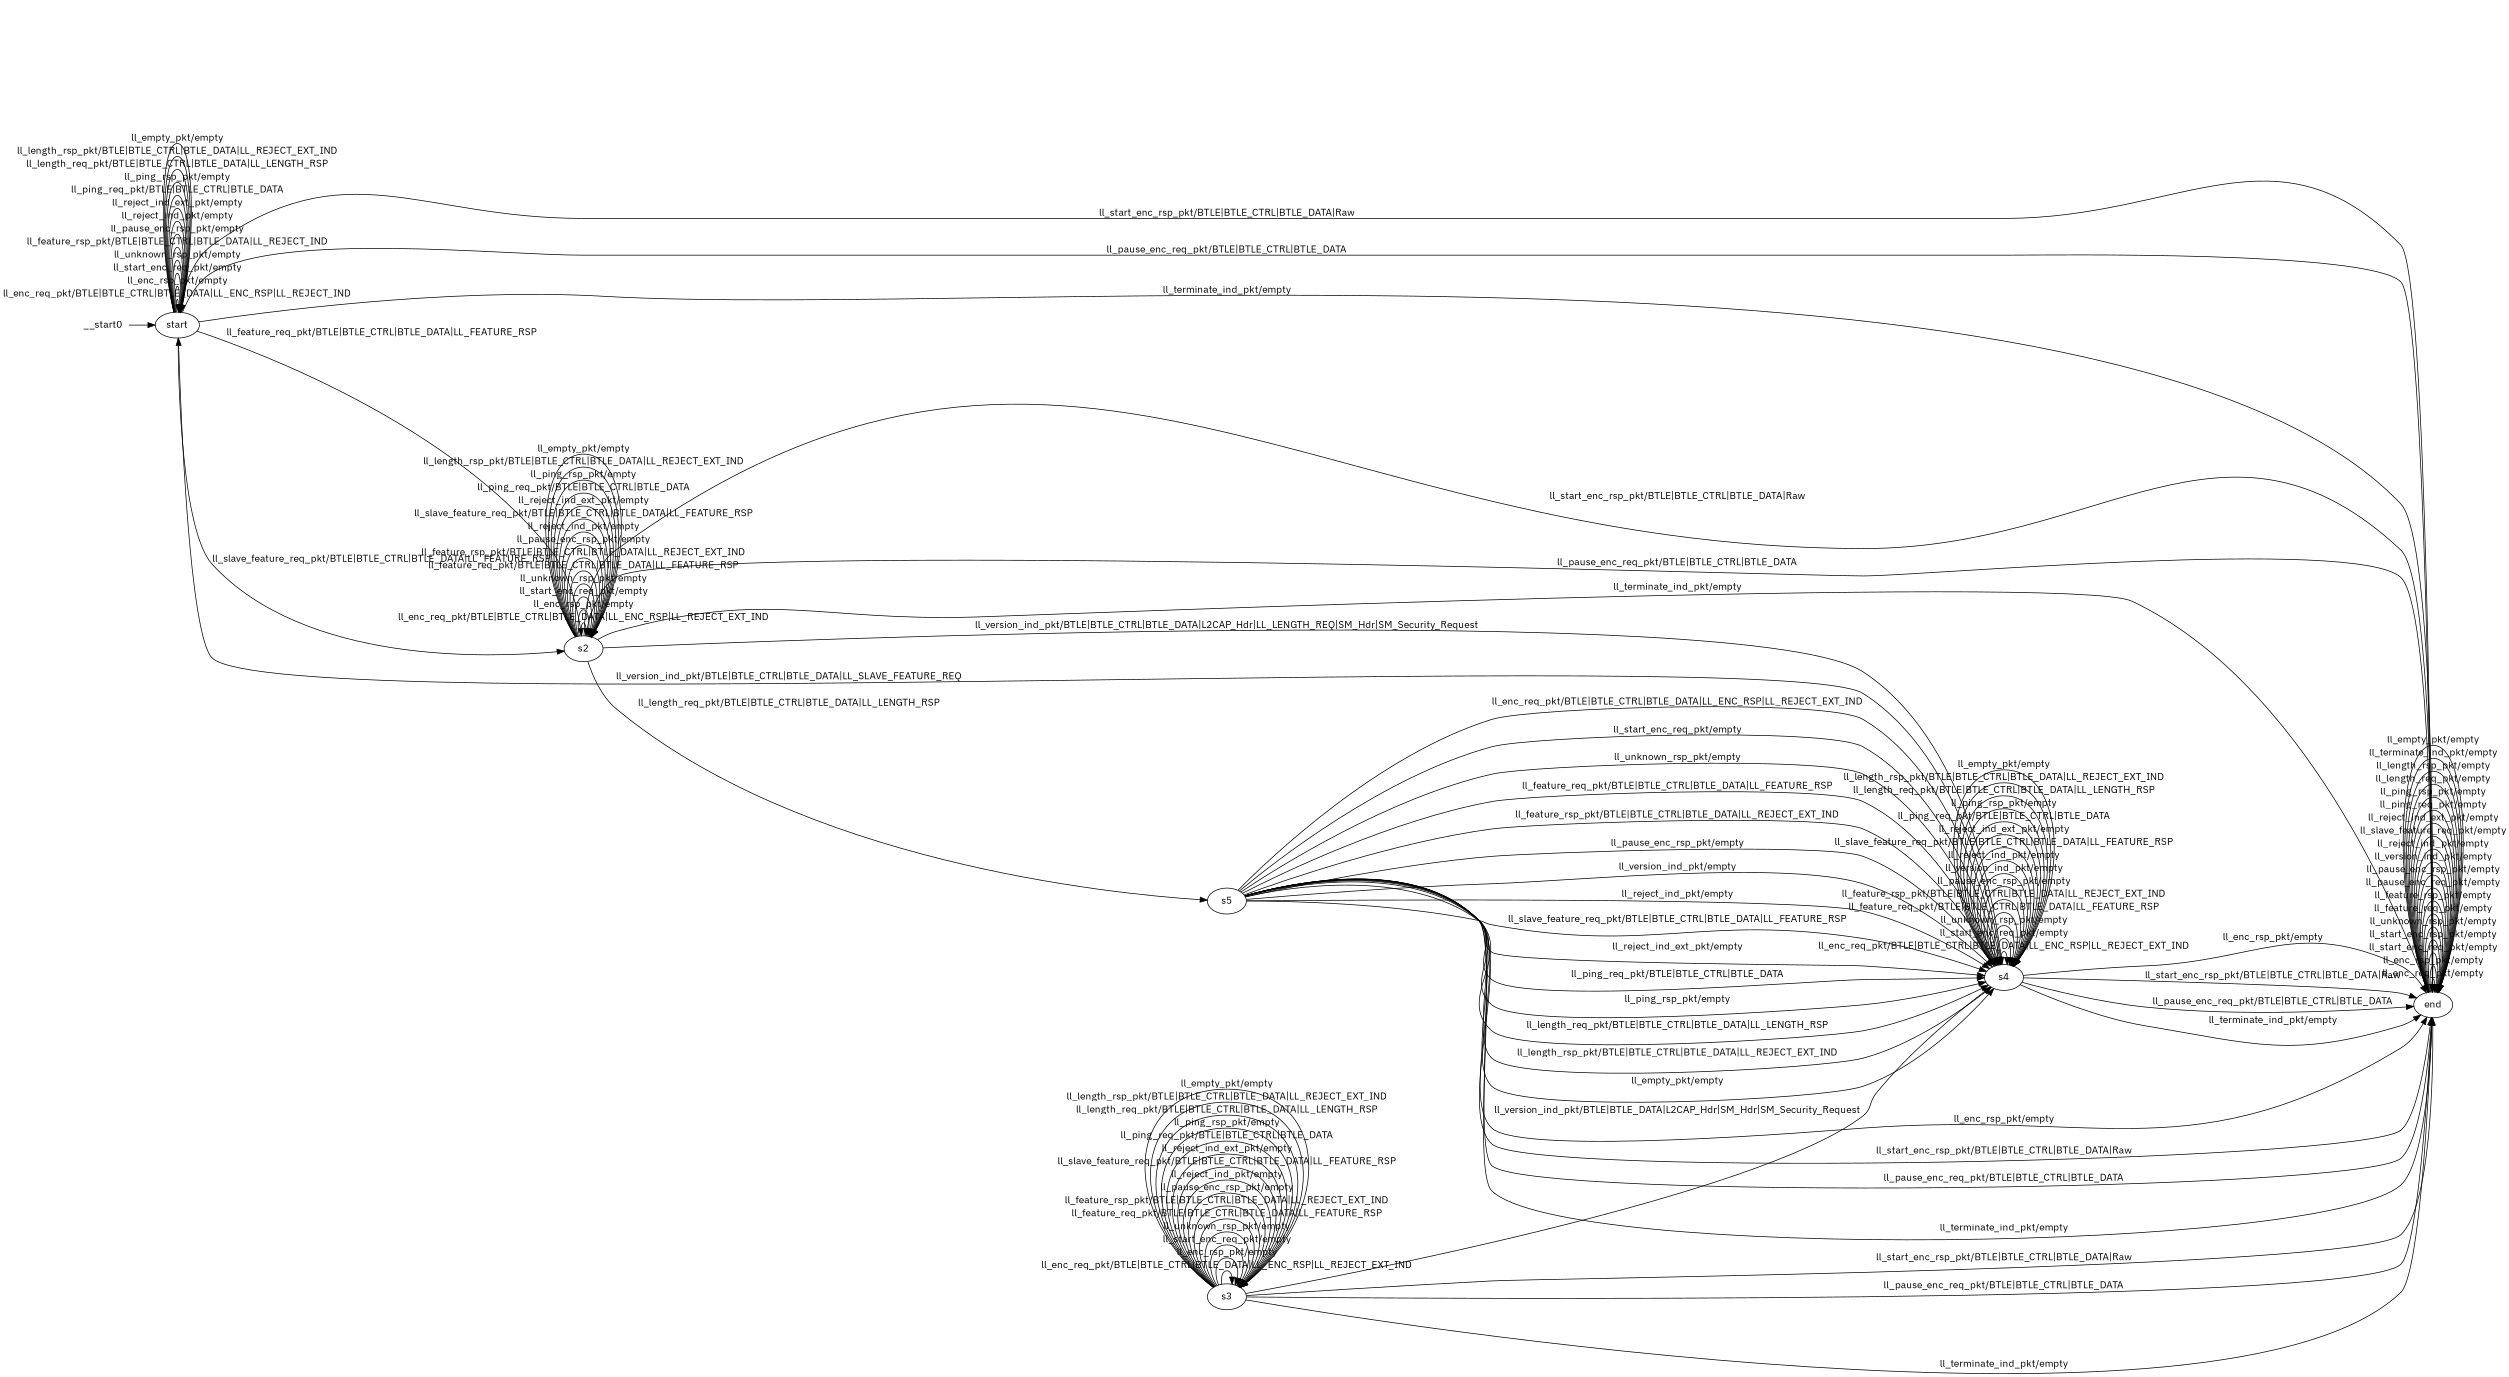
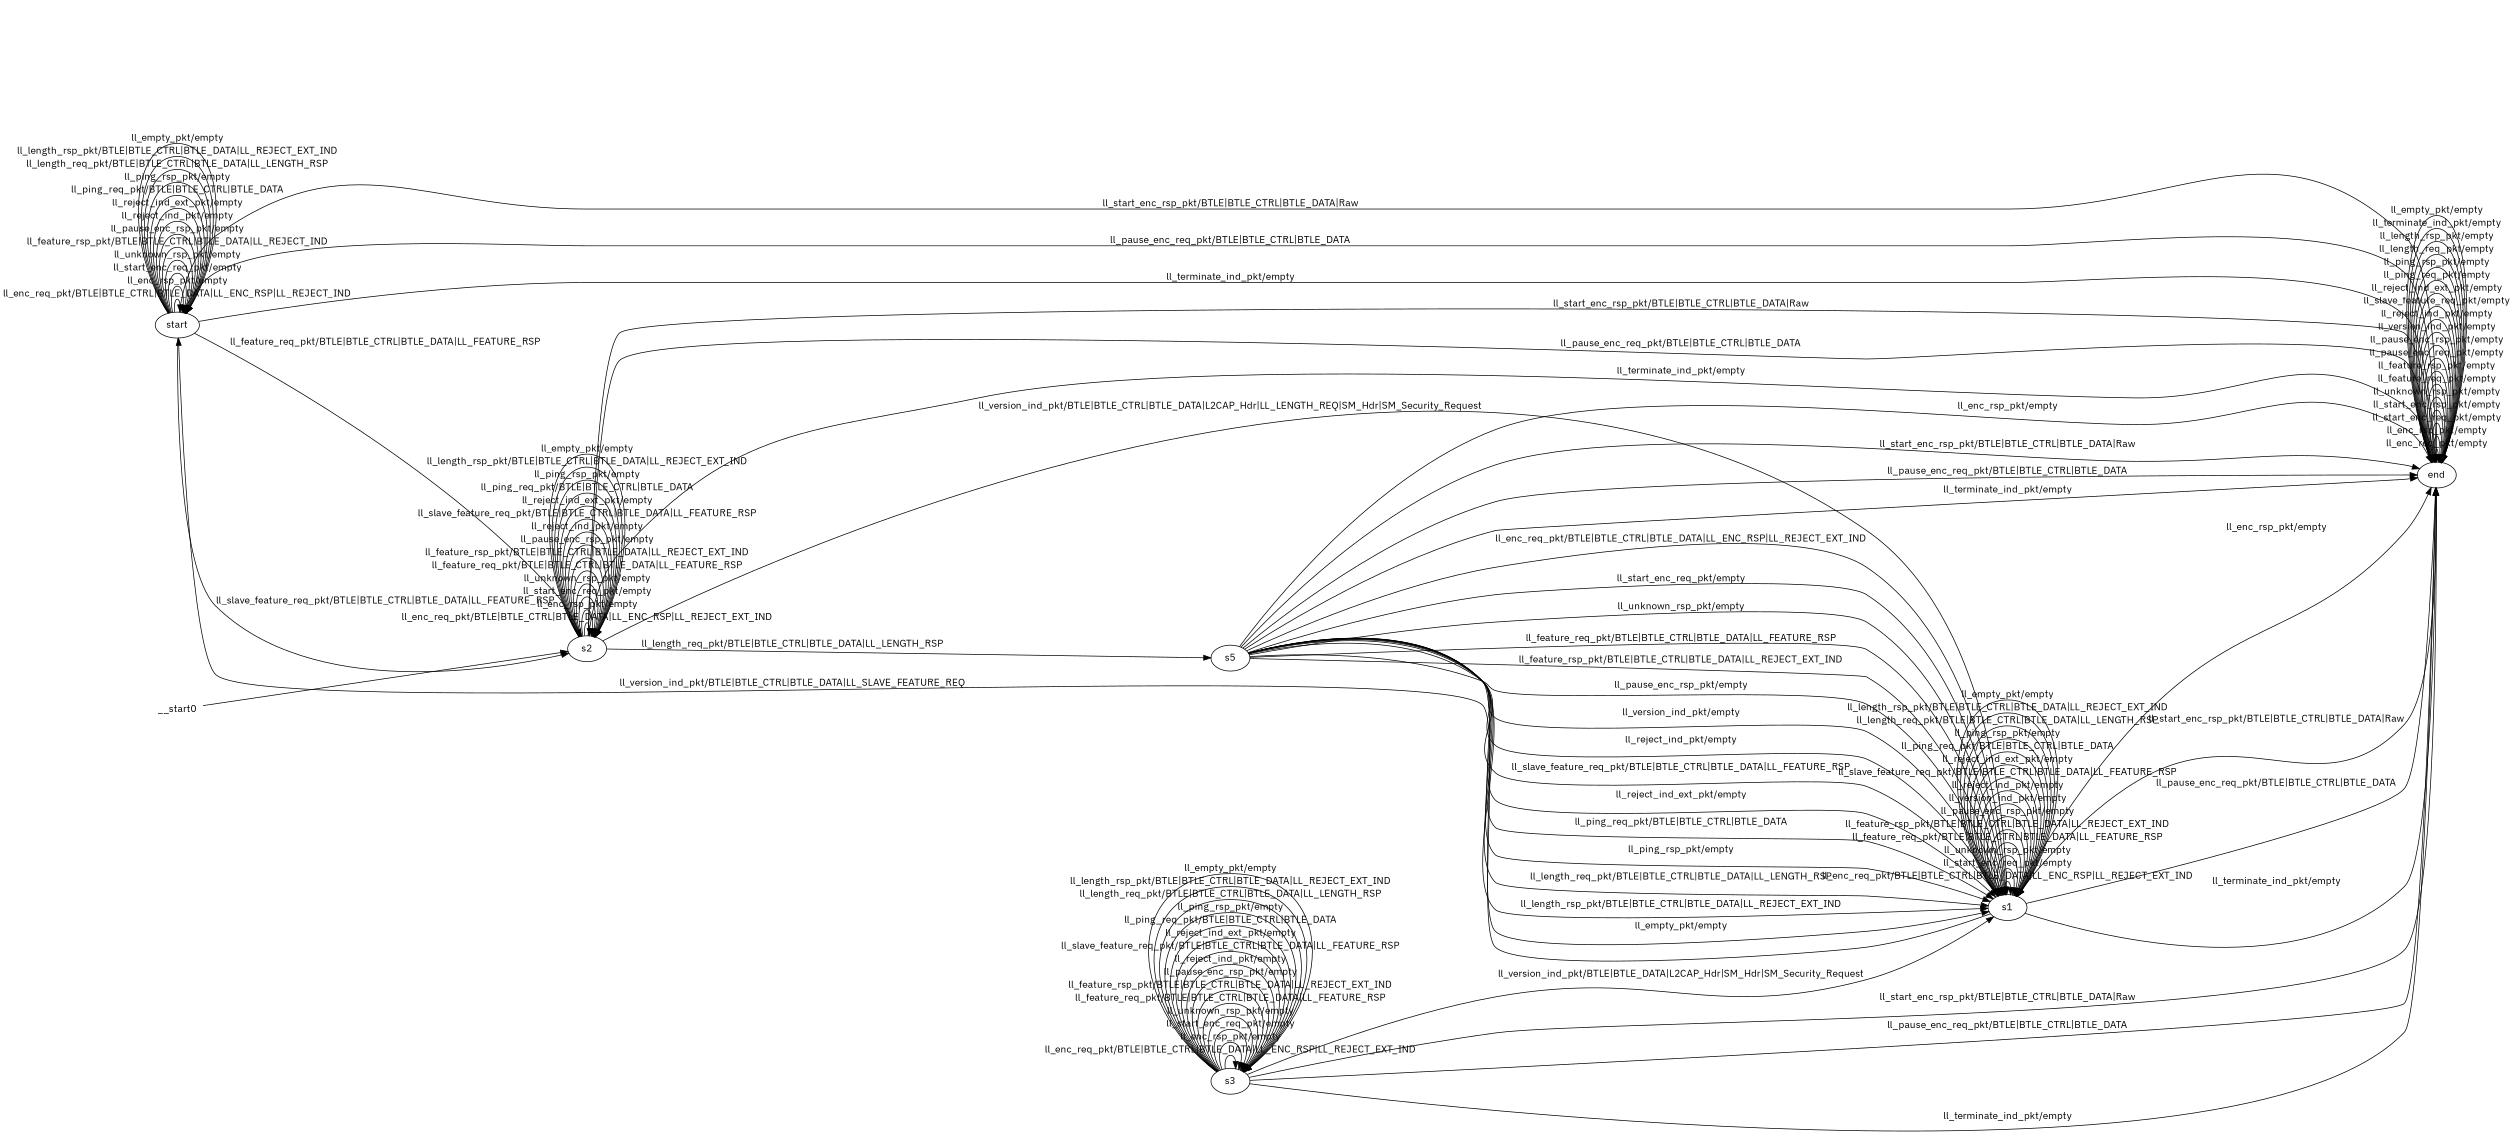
(138, 325) -> (382, 679)
(2004, 977) -> (2008, 908)
